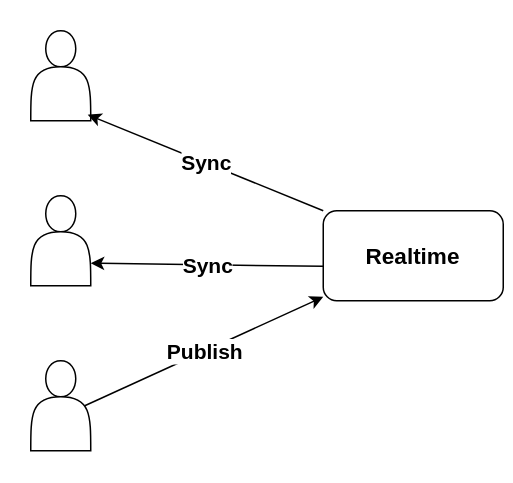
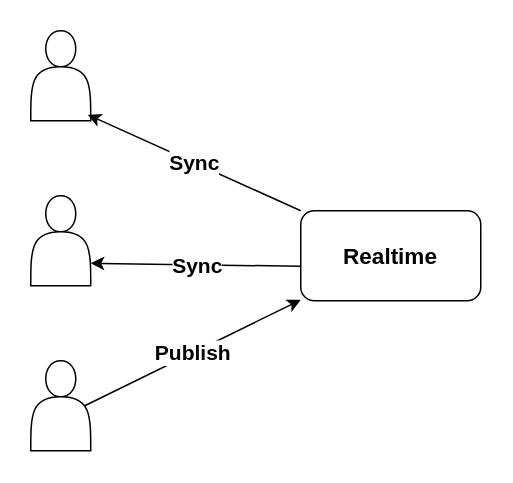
(413, 256) -> (391, 256)
